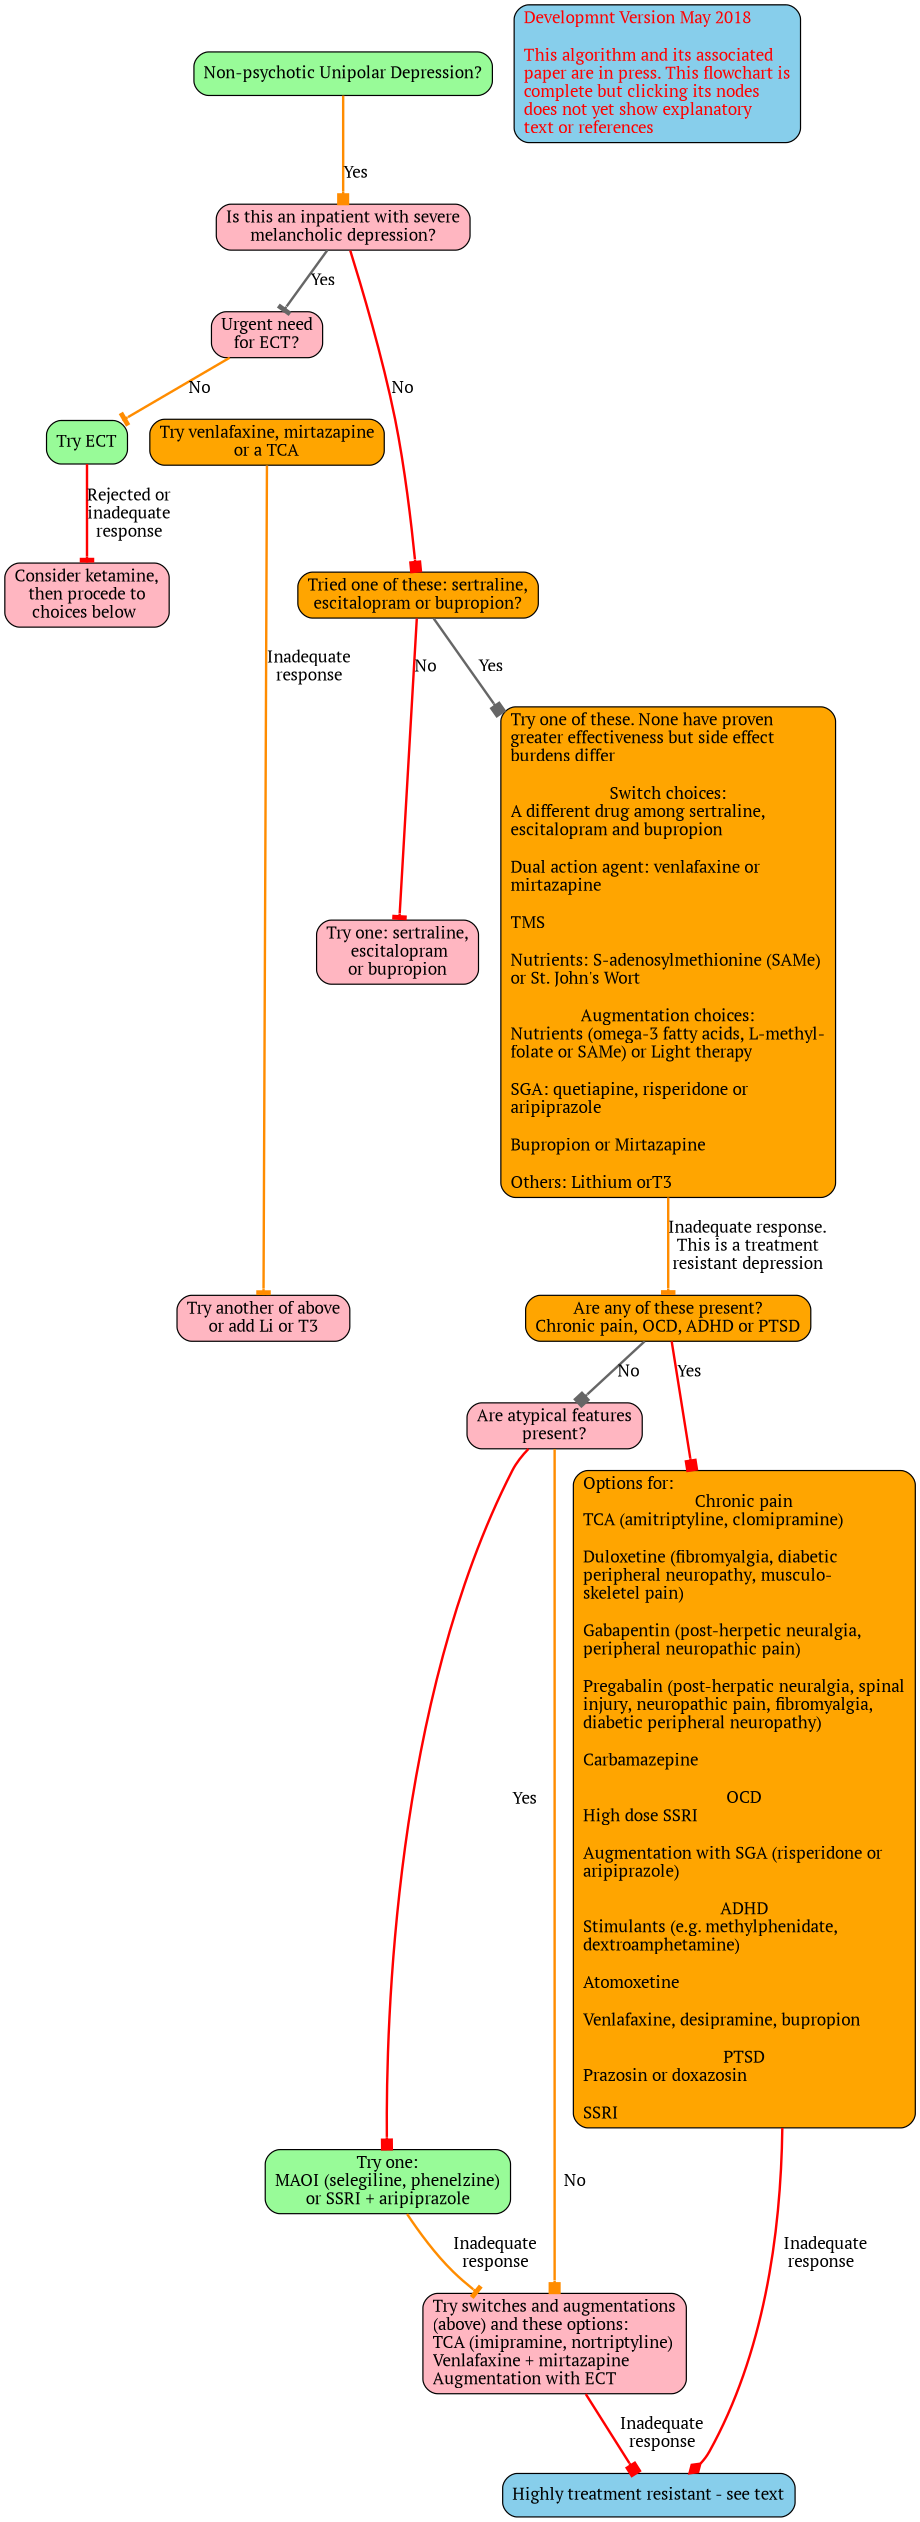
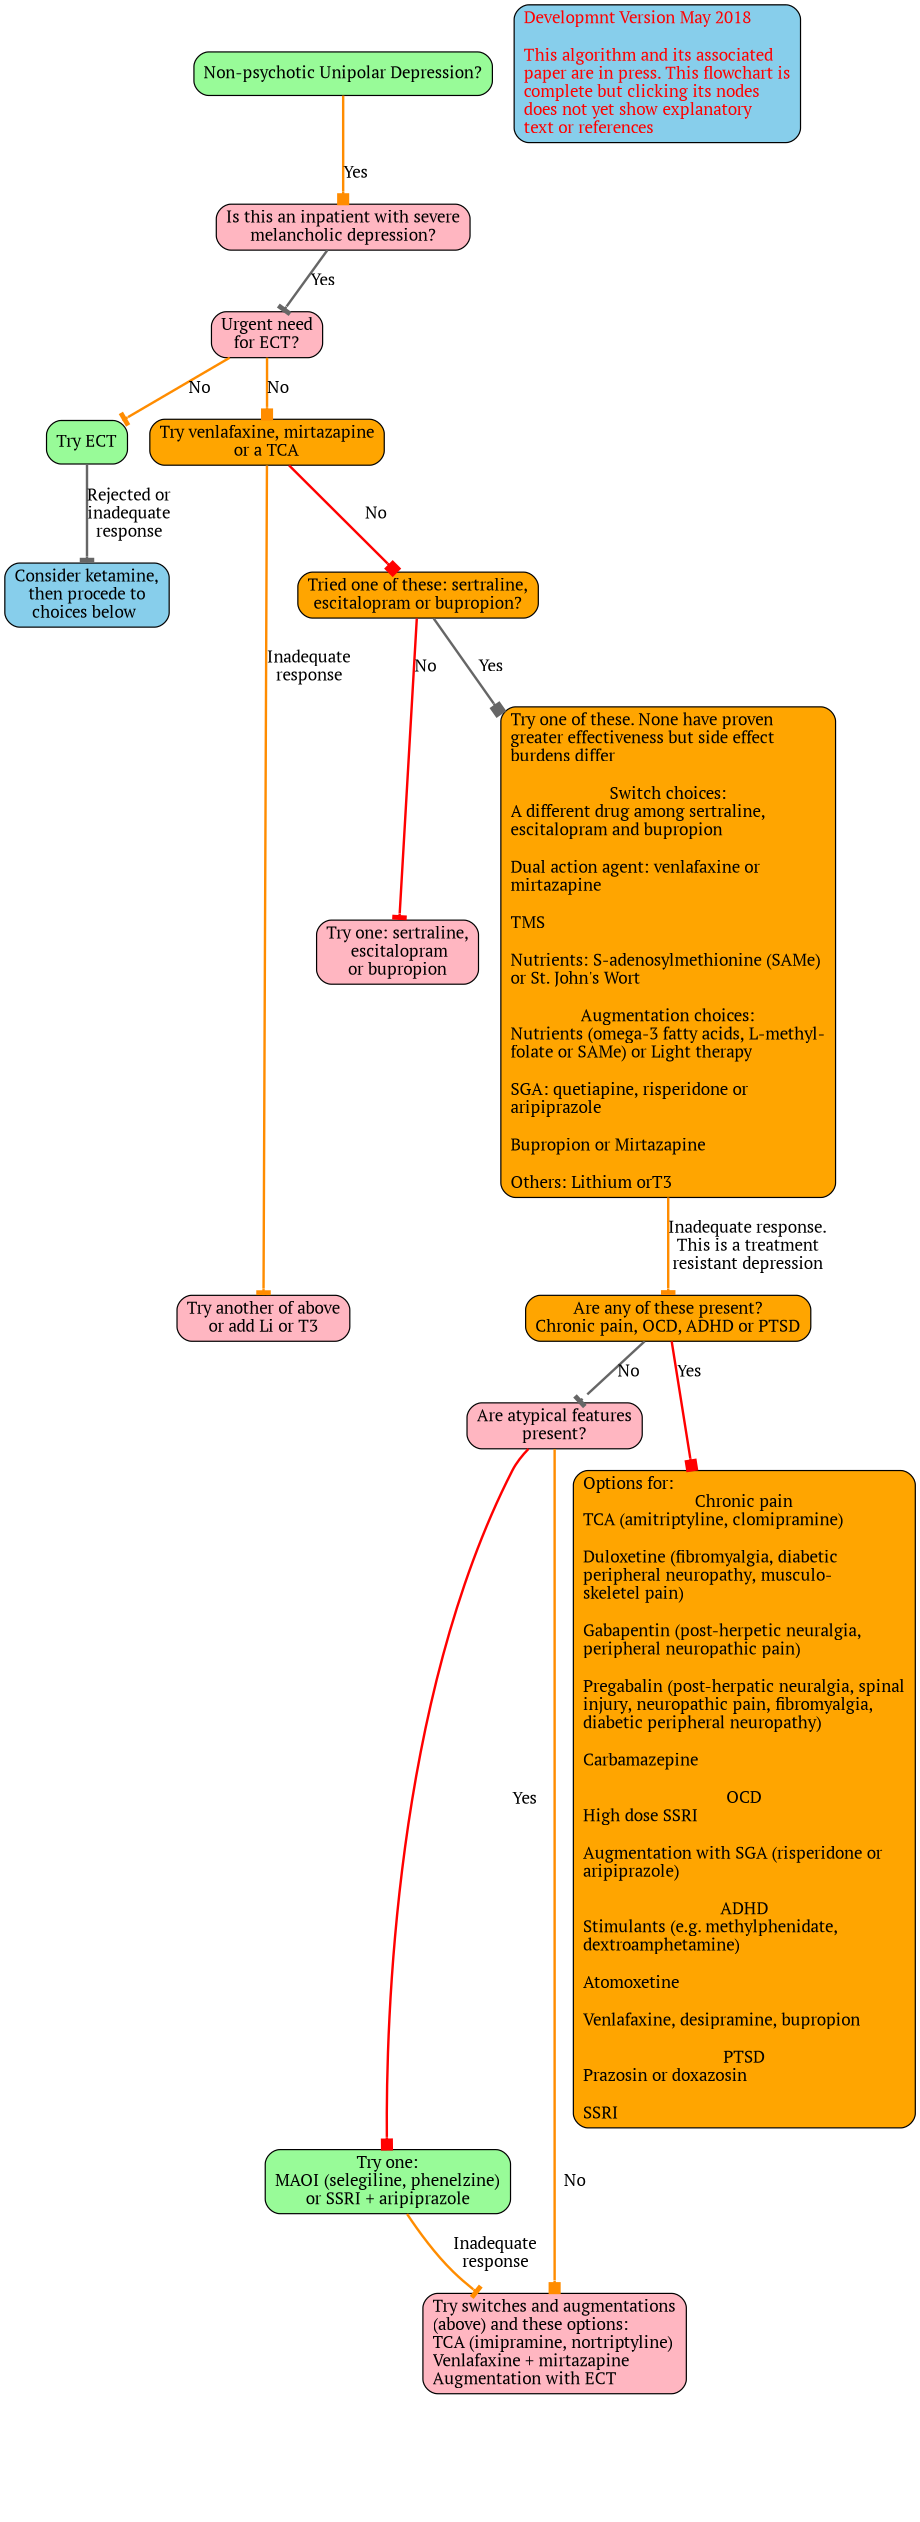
none -> (267, 382)
(392, 403) -> (338, 514)
(87, 510) -> (87, 510)
(87, 595) -> (87, 595)
(616, 1368) -> (616, 1368)
(649, 2495) -> none
